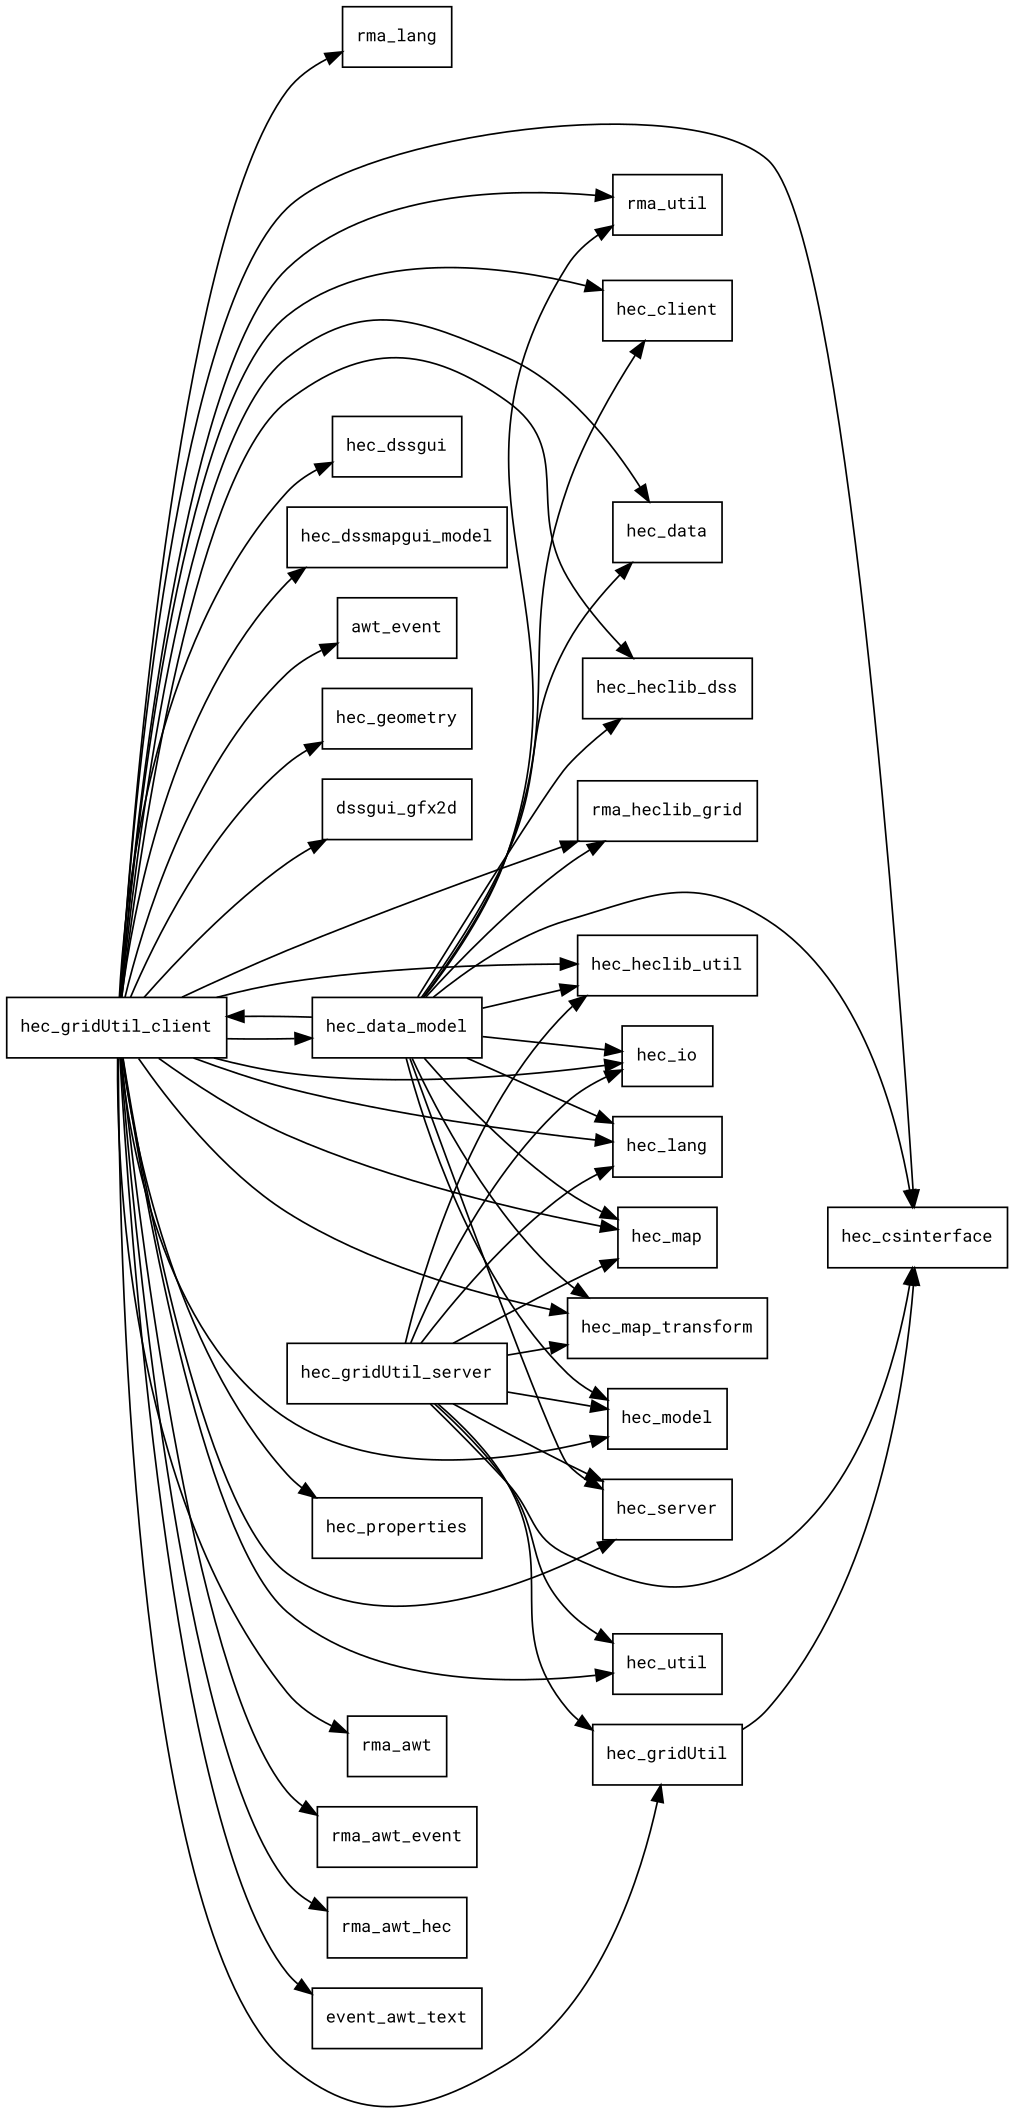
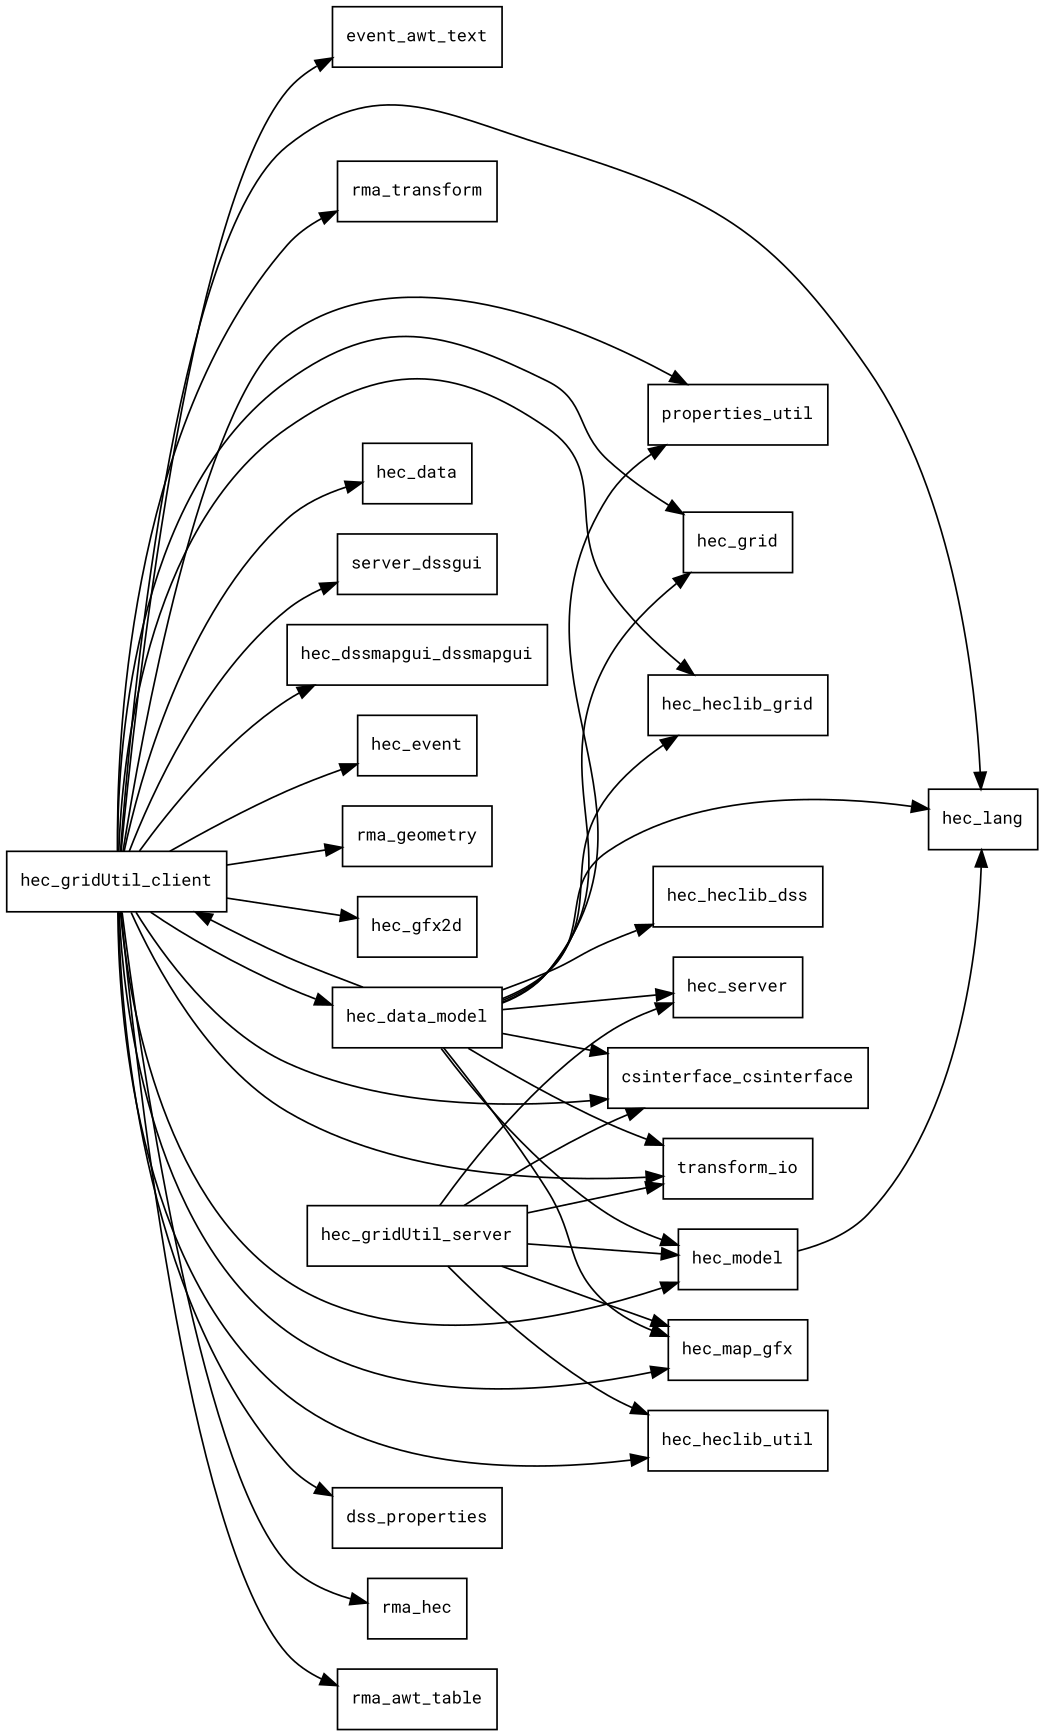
(397, 37) -> (417, 191)
(667, 205) -> (738, 415)
(667, 311) -> (738, 542)
(254, 442) -> none
(397, 447) -> (417, 564)
(397, 537) -> (417, 655)
(397, 628) -> (417, 746)
(550, 683) -> none
(397, 719) -> (417, 836)
(397, 809) -> (417, 927)
(667, 811) -> (738, 705)
(522, 999) -> none
(667, 1056) -> (738, 1169)
(667, 1238) -> none
(918, 1238) -> (738, 1078)
(501, 1250) -> (941, 1089)
(667, 1328) -> (738, 1350)
(238, 1502) -> none
(397, 1528) -> (417, 1518)
(667, 1664) -> none
(397, 1746) -> (417, 1609)
(667, 1755) -> none
(397, 1837) -> none
(397, 1928) -> (417, 1699)
